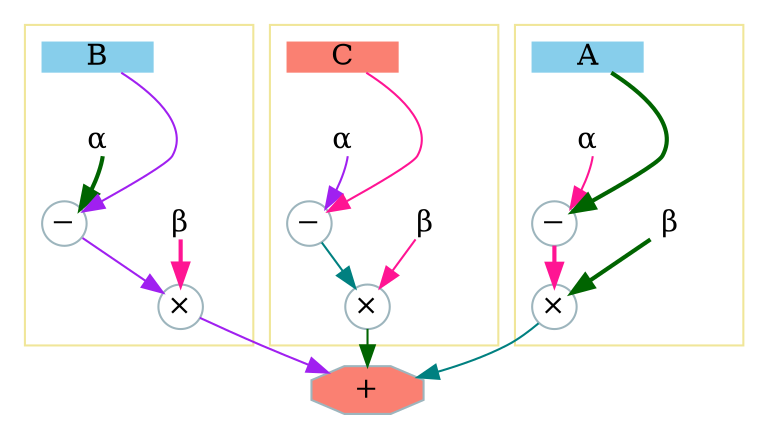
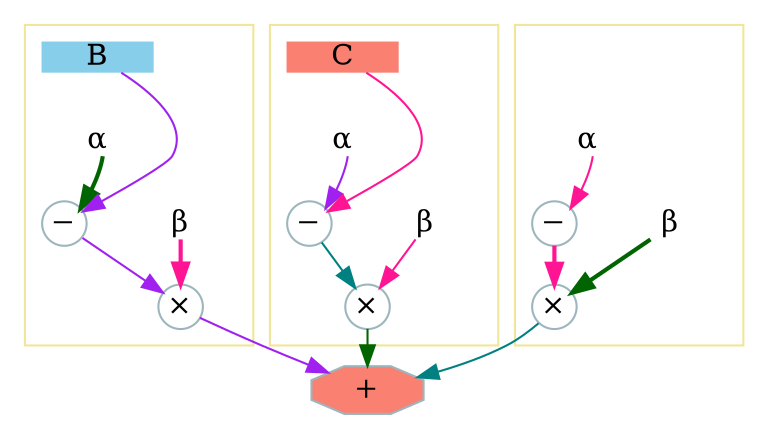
(588, 57) -> none
